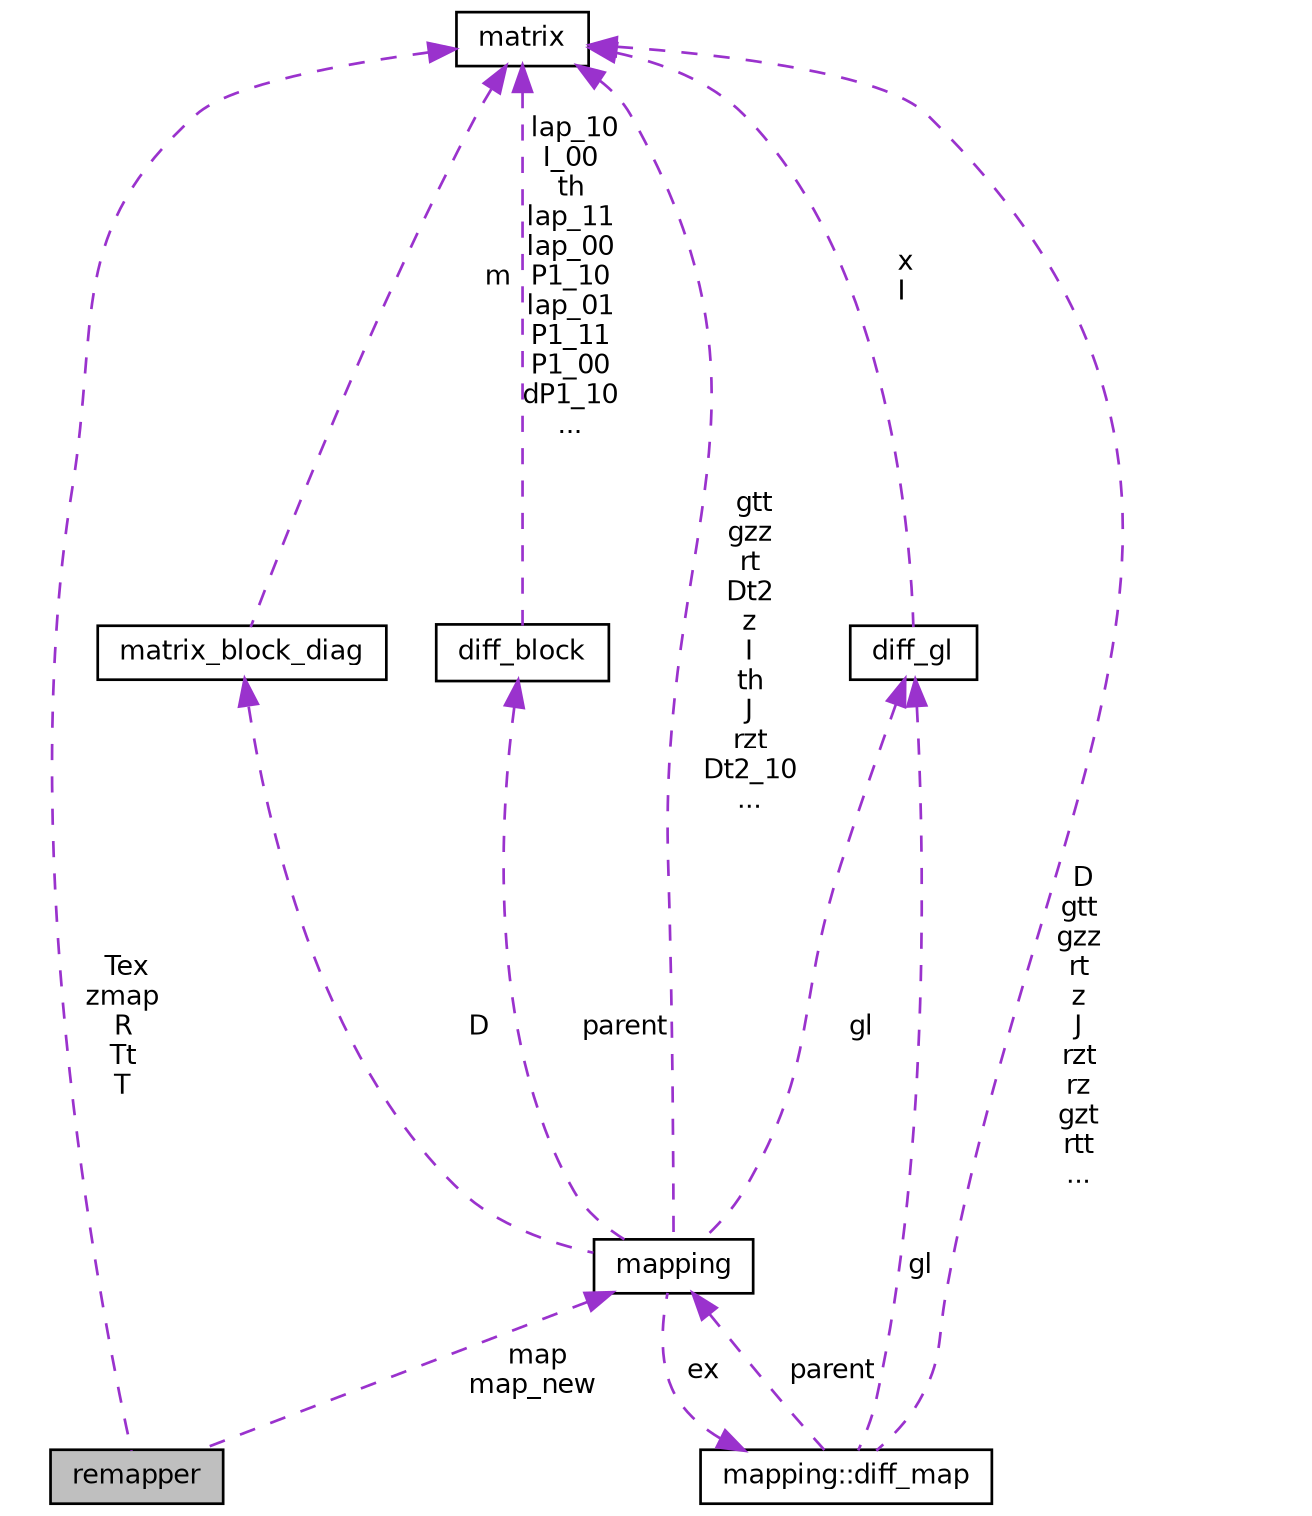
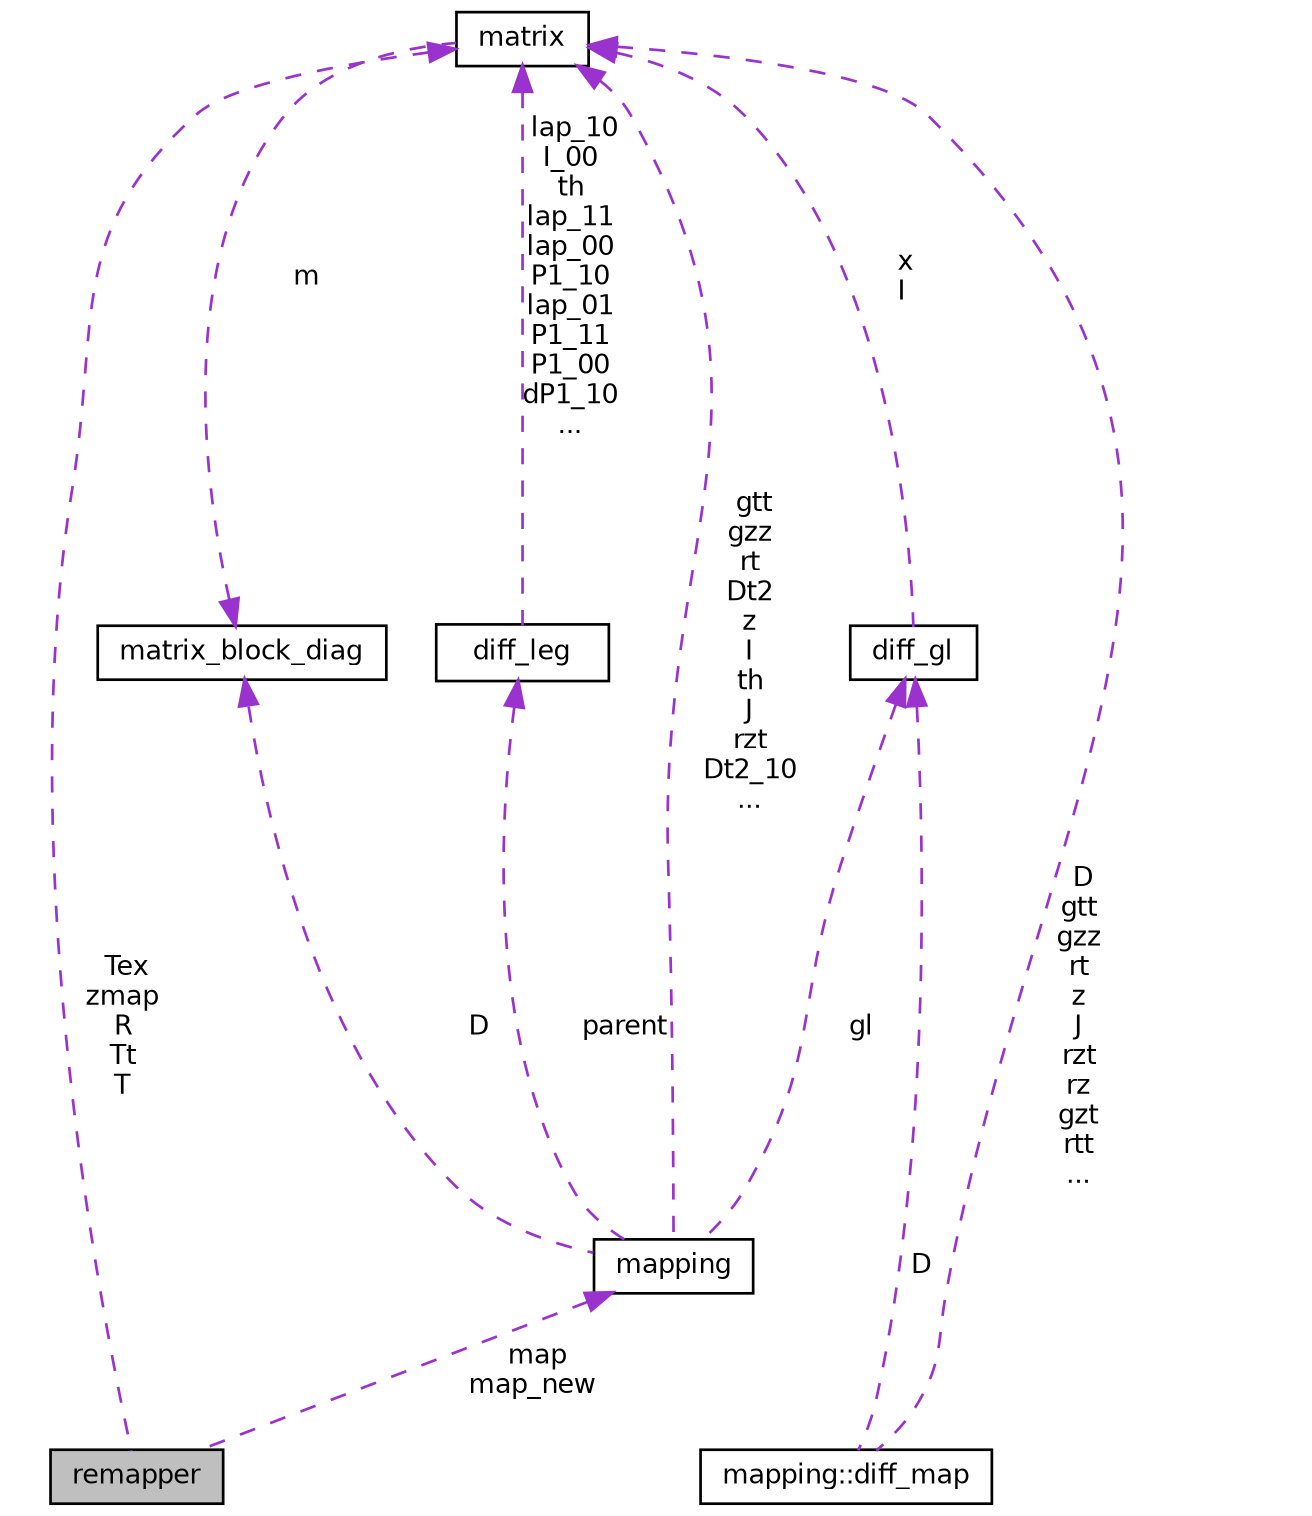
(362, 354) -> (221, 256)
(523, 653) -> (523, 653)
(918, 1266) -> (918, 1266)
(668, 1376) -> none
(766, 1383) -> none
